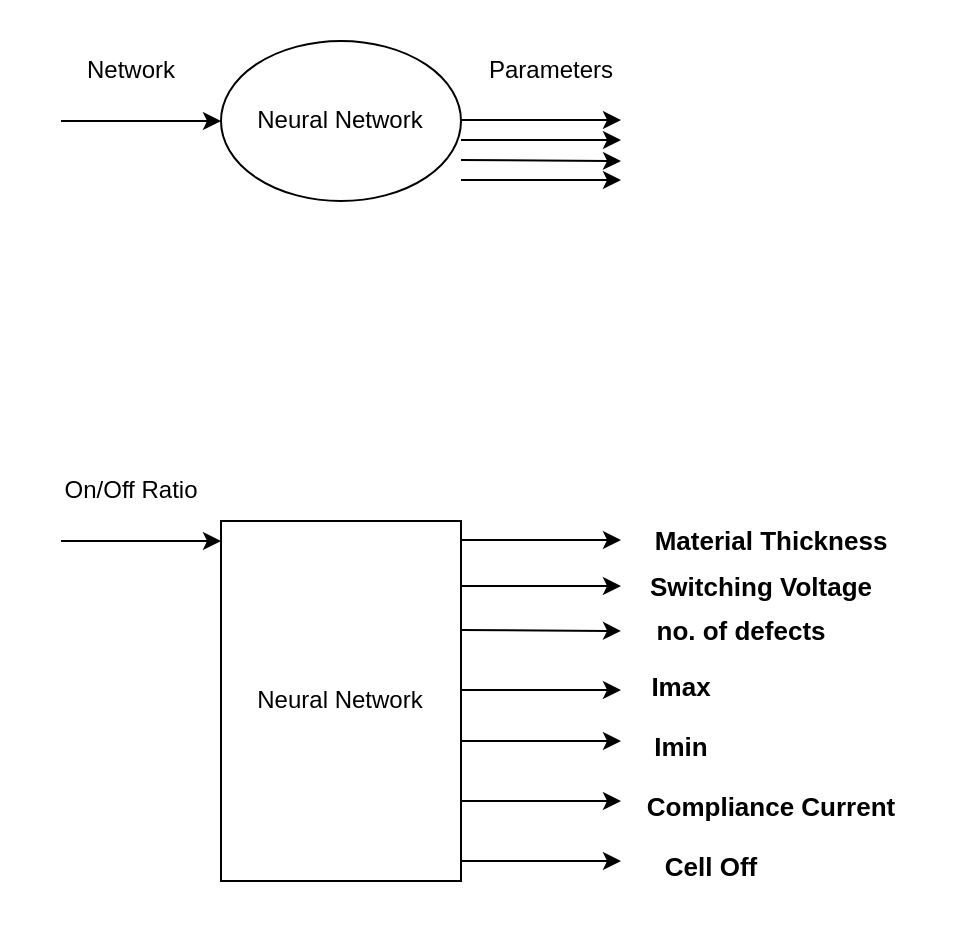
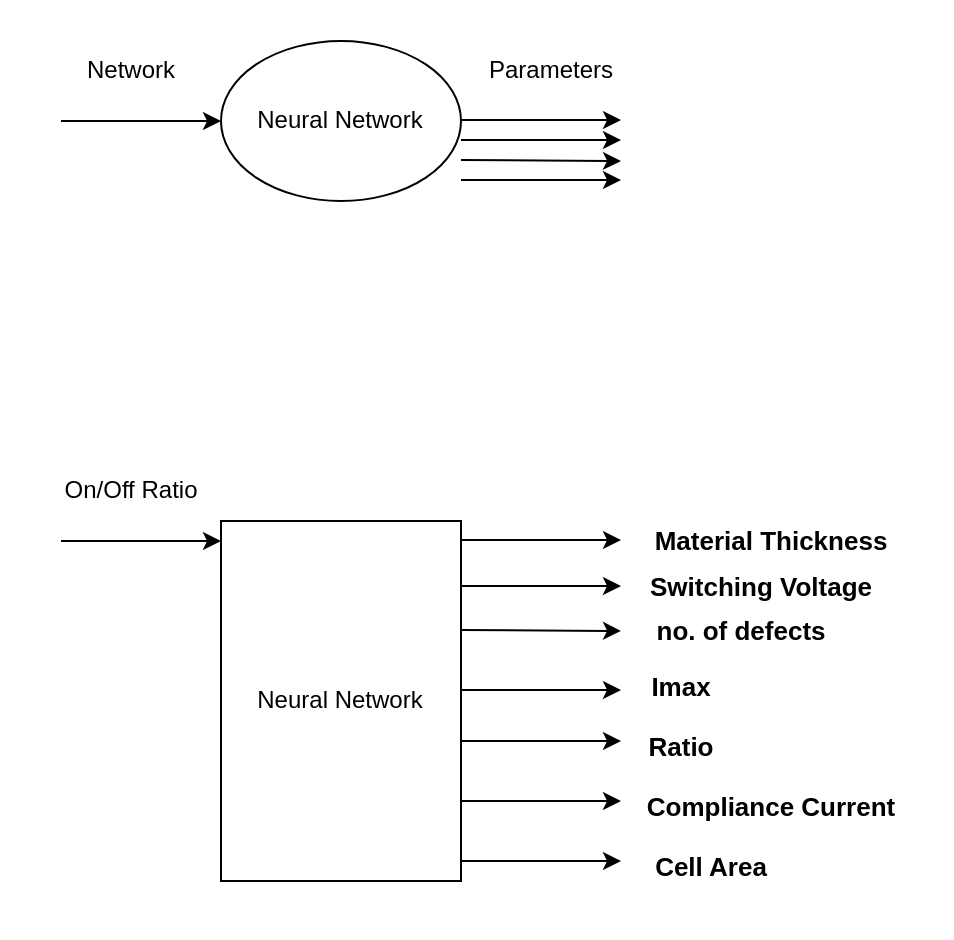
(682, 747) -> (682, 747)
(712, 867) -> (712, 867)
